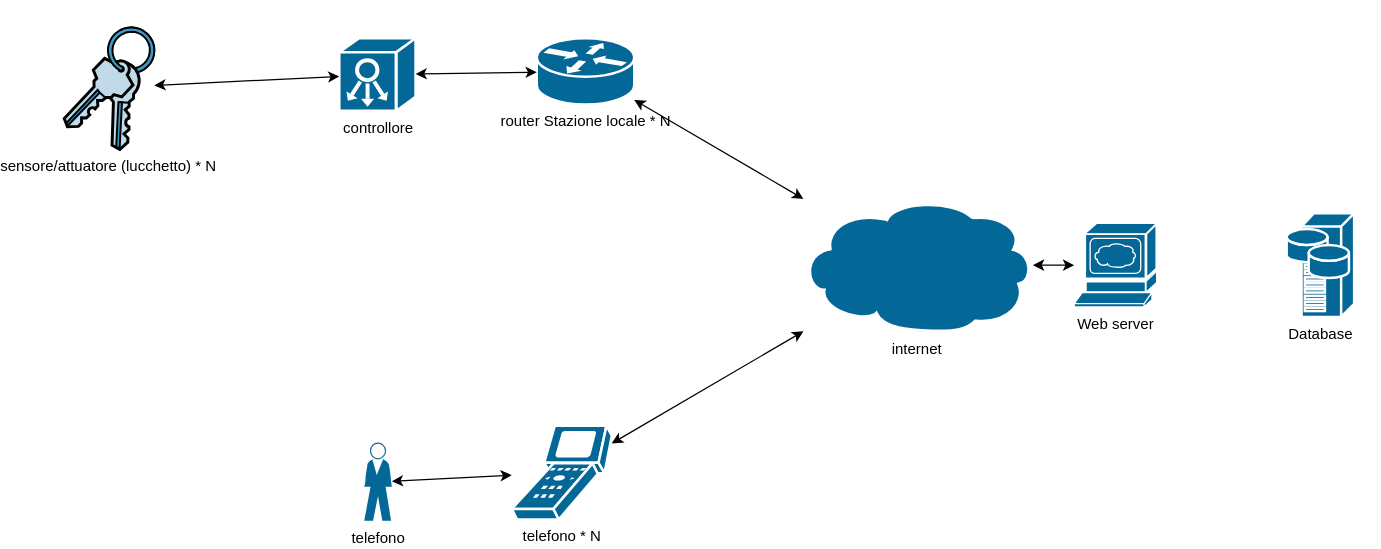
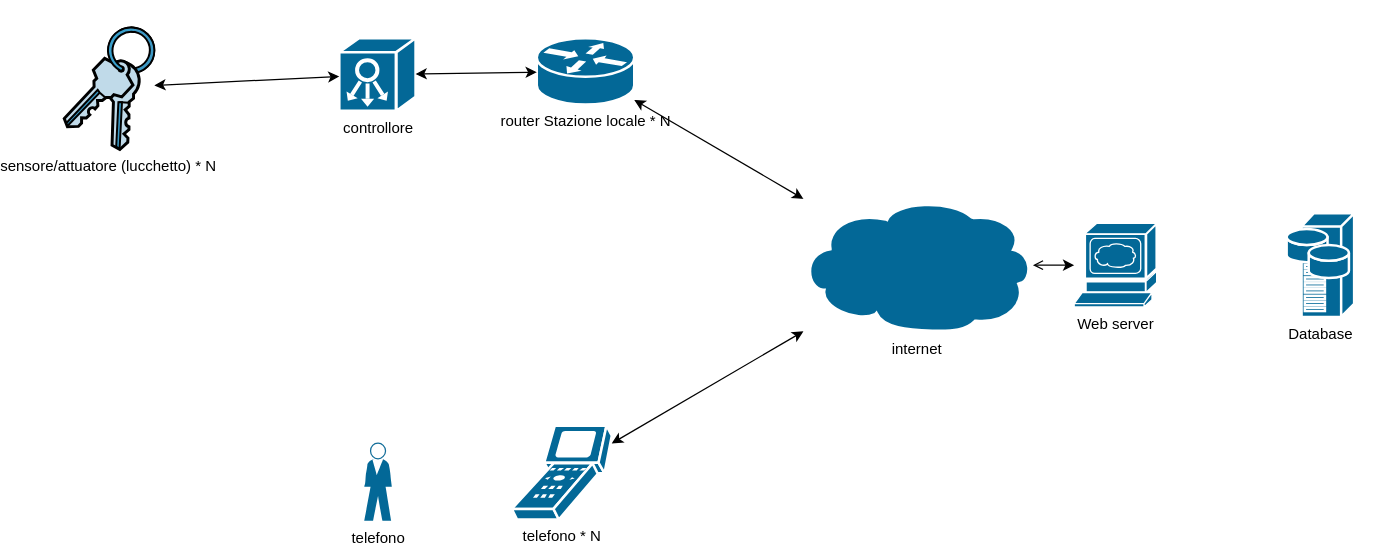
(1043, 265) -> (1040, 265)
(452, 478) -> none
